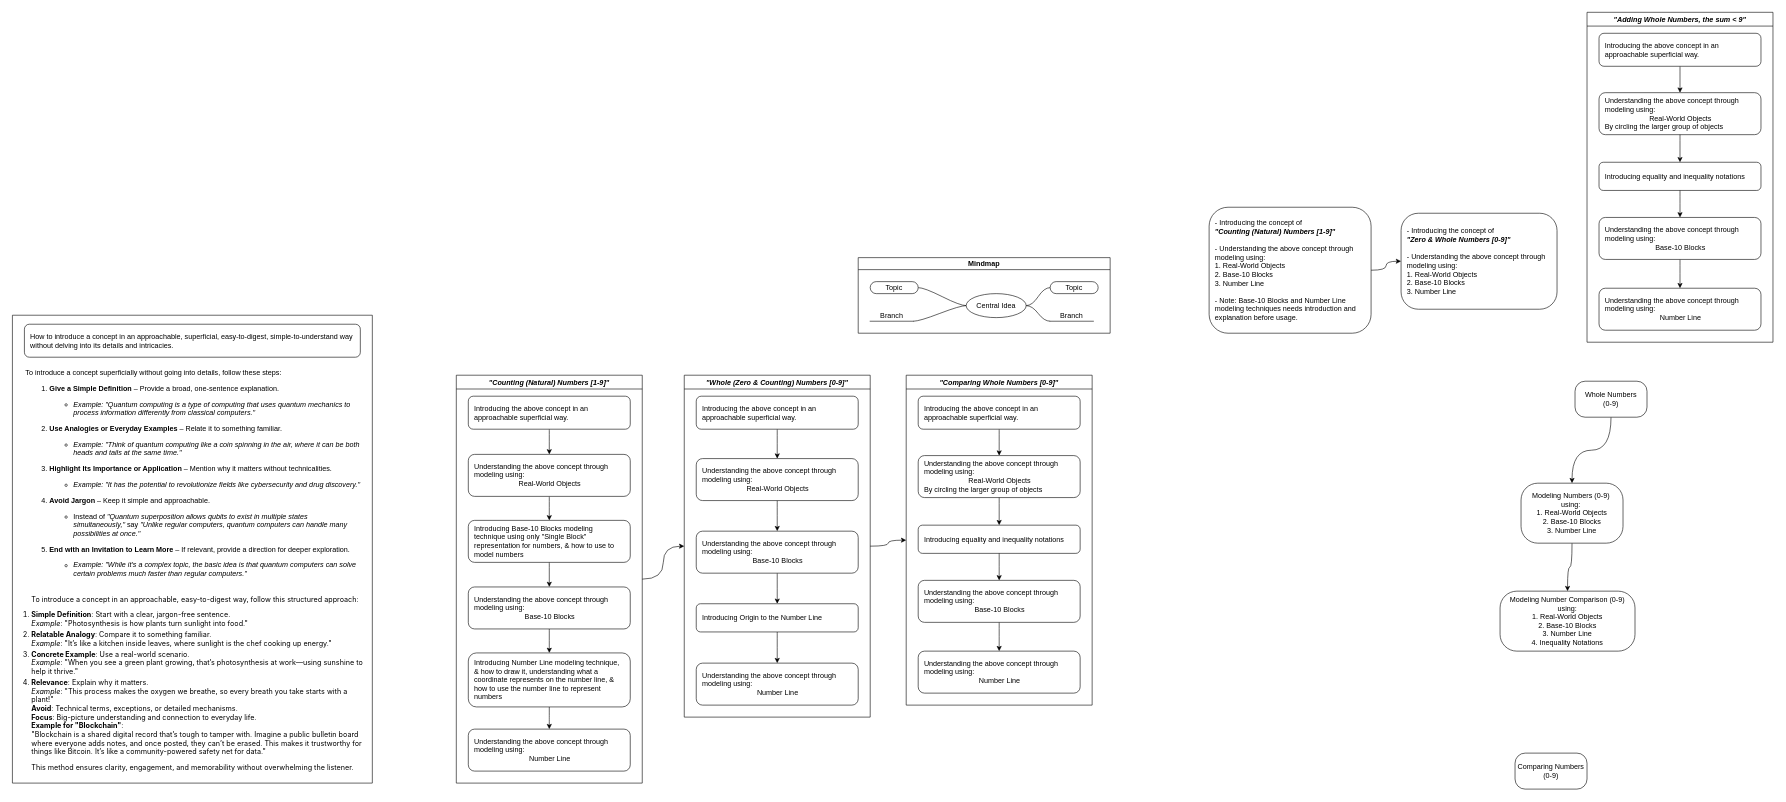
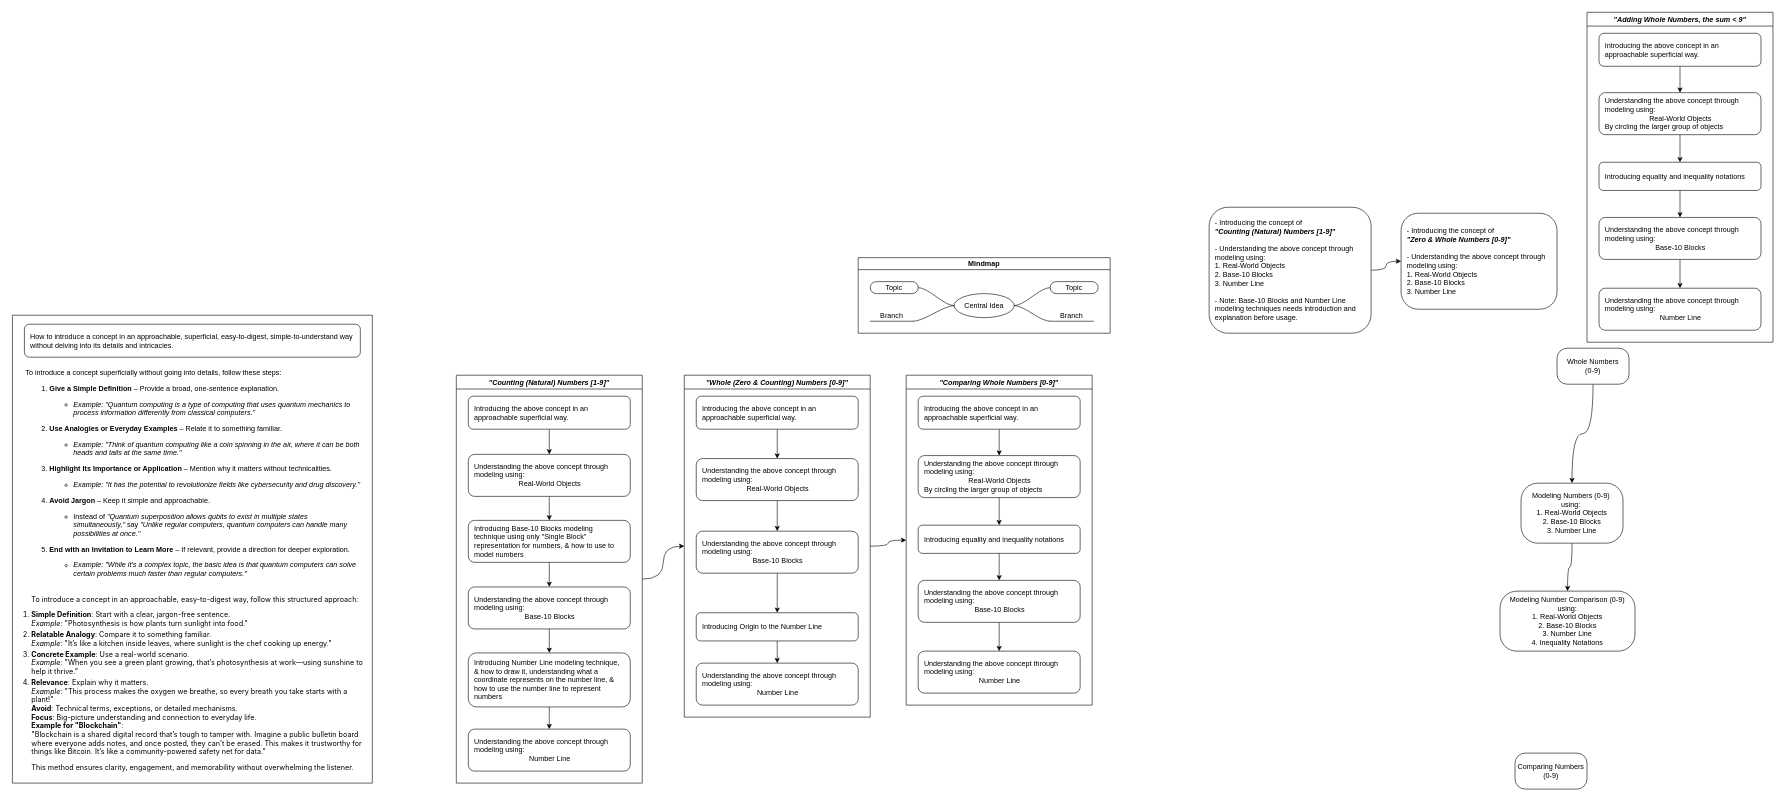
(996, 306) -> (984, 306)
(1611, 399) -> (1593, 366)
(777, 618) -> (777, 627)
